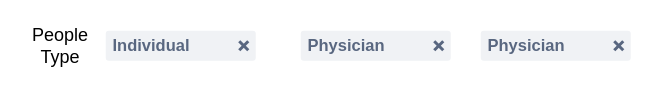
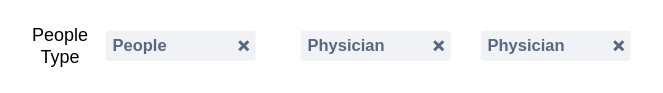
(153, 46) -> (139, 46)
